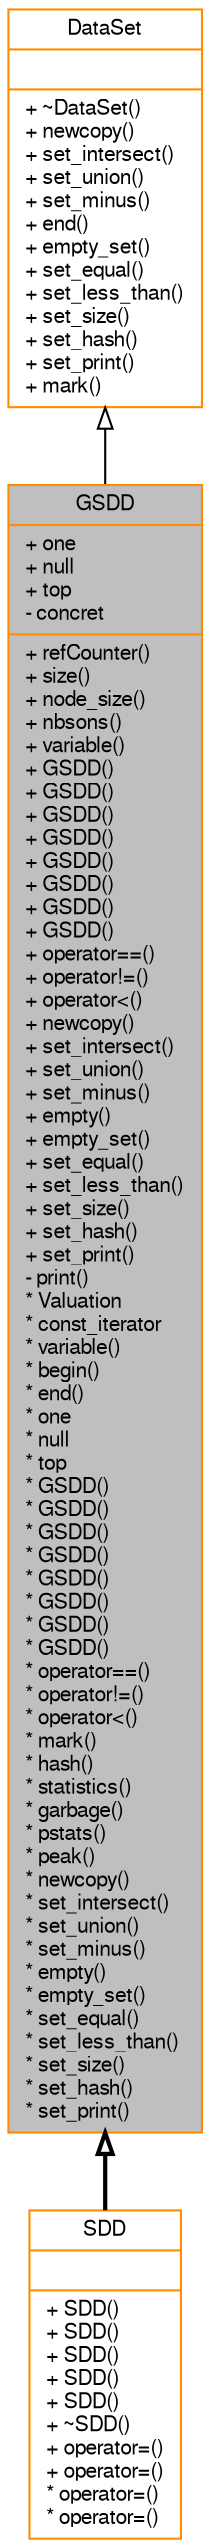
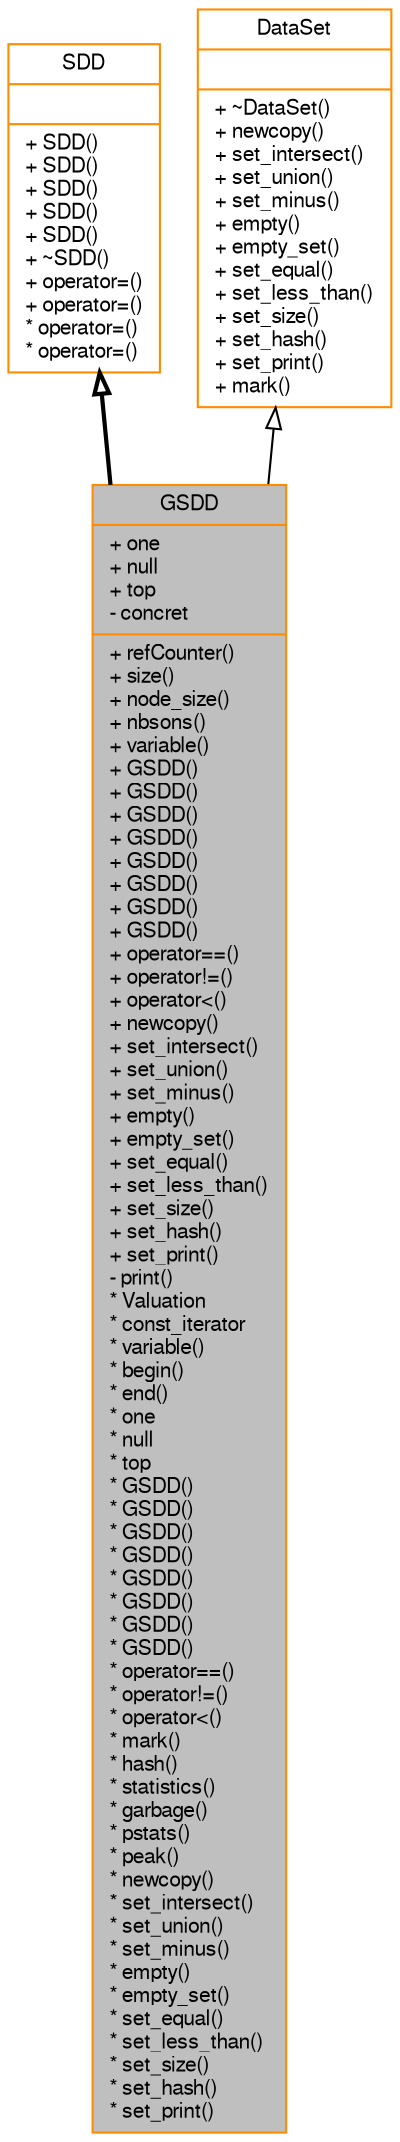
(58, 224) -> (258, 224)
(105, 2182) -> (106, 439)
